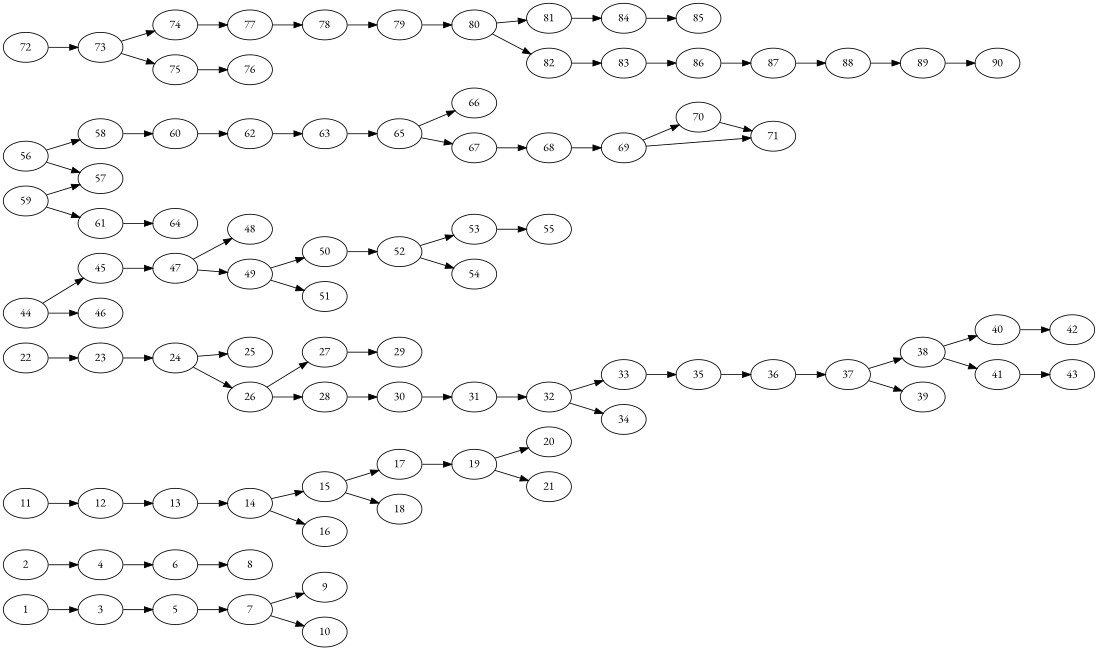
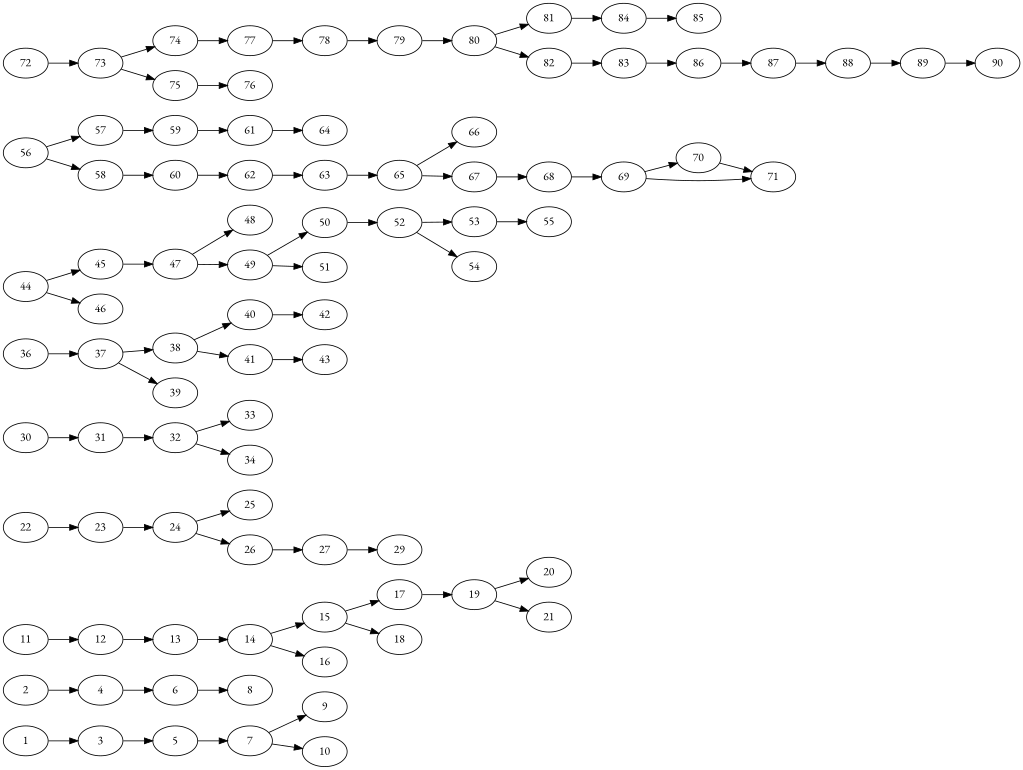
(59, 191) -> (134, 130)
(698, 375) -> none
(325, 397) -> none
